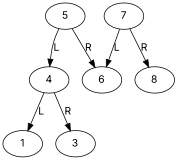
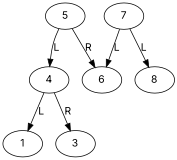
(144, 48) -> (144, 48)
